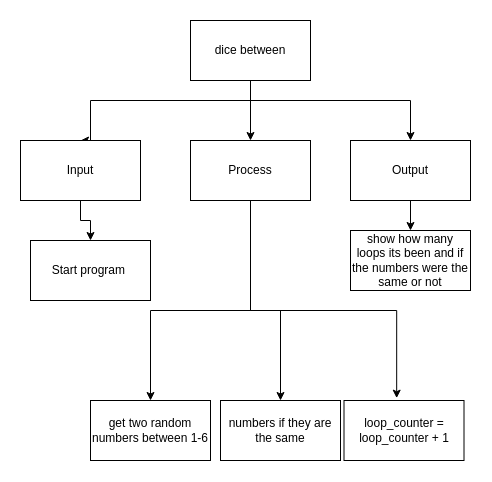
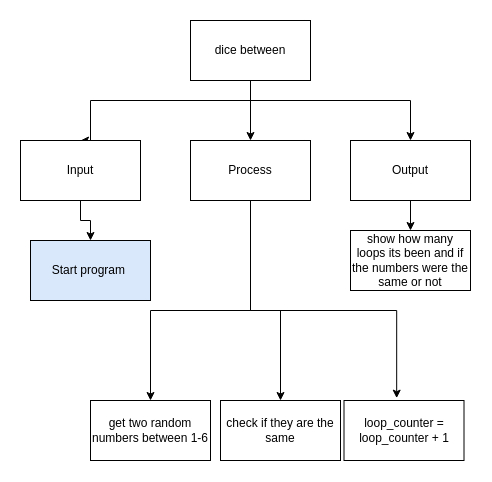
(91, 271) -> (91, 271)
(281, 431) -> (281, 431)
